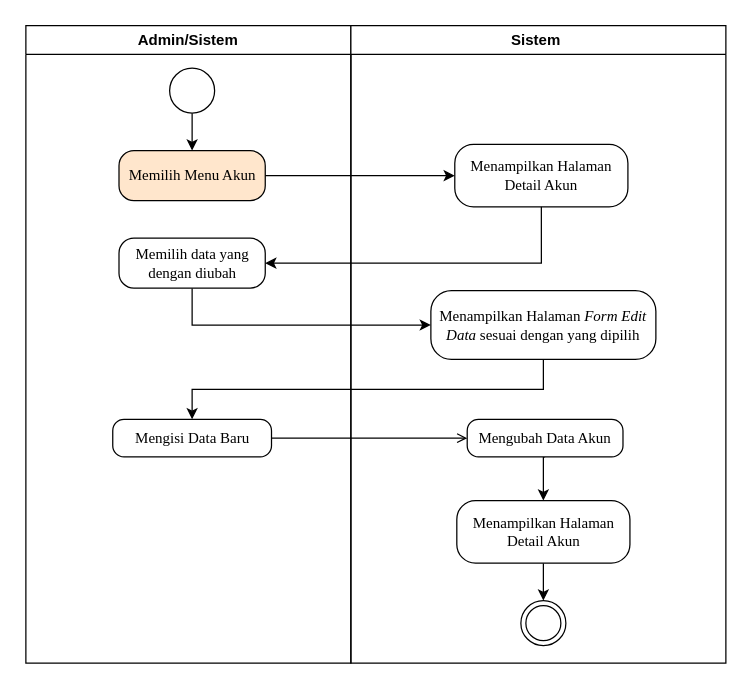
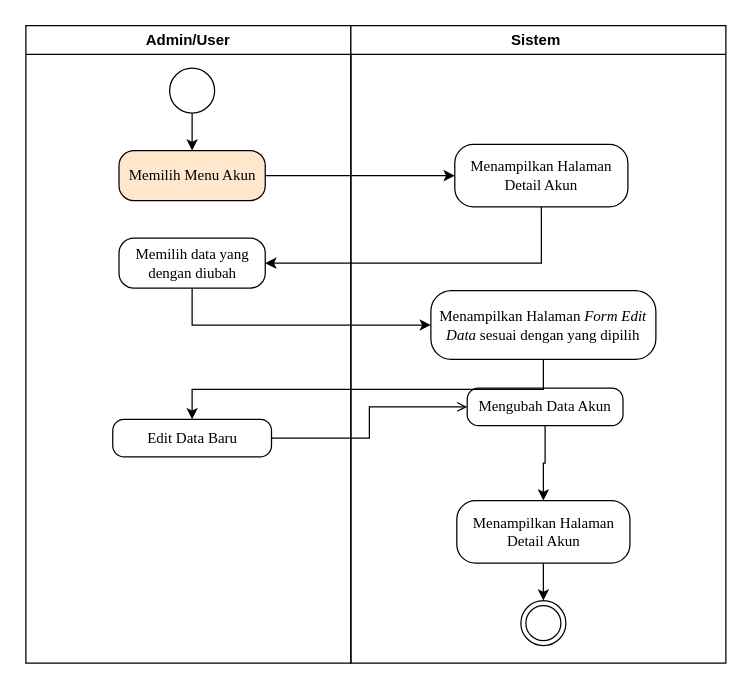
(188, 41) -> (188, 41)
(193, 438) -> (193, 438)
(545, 438) -> (545, 407)
